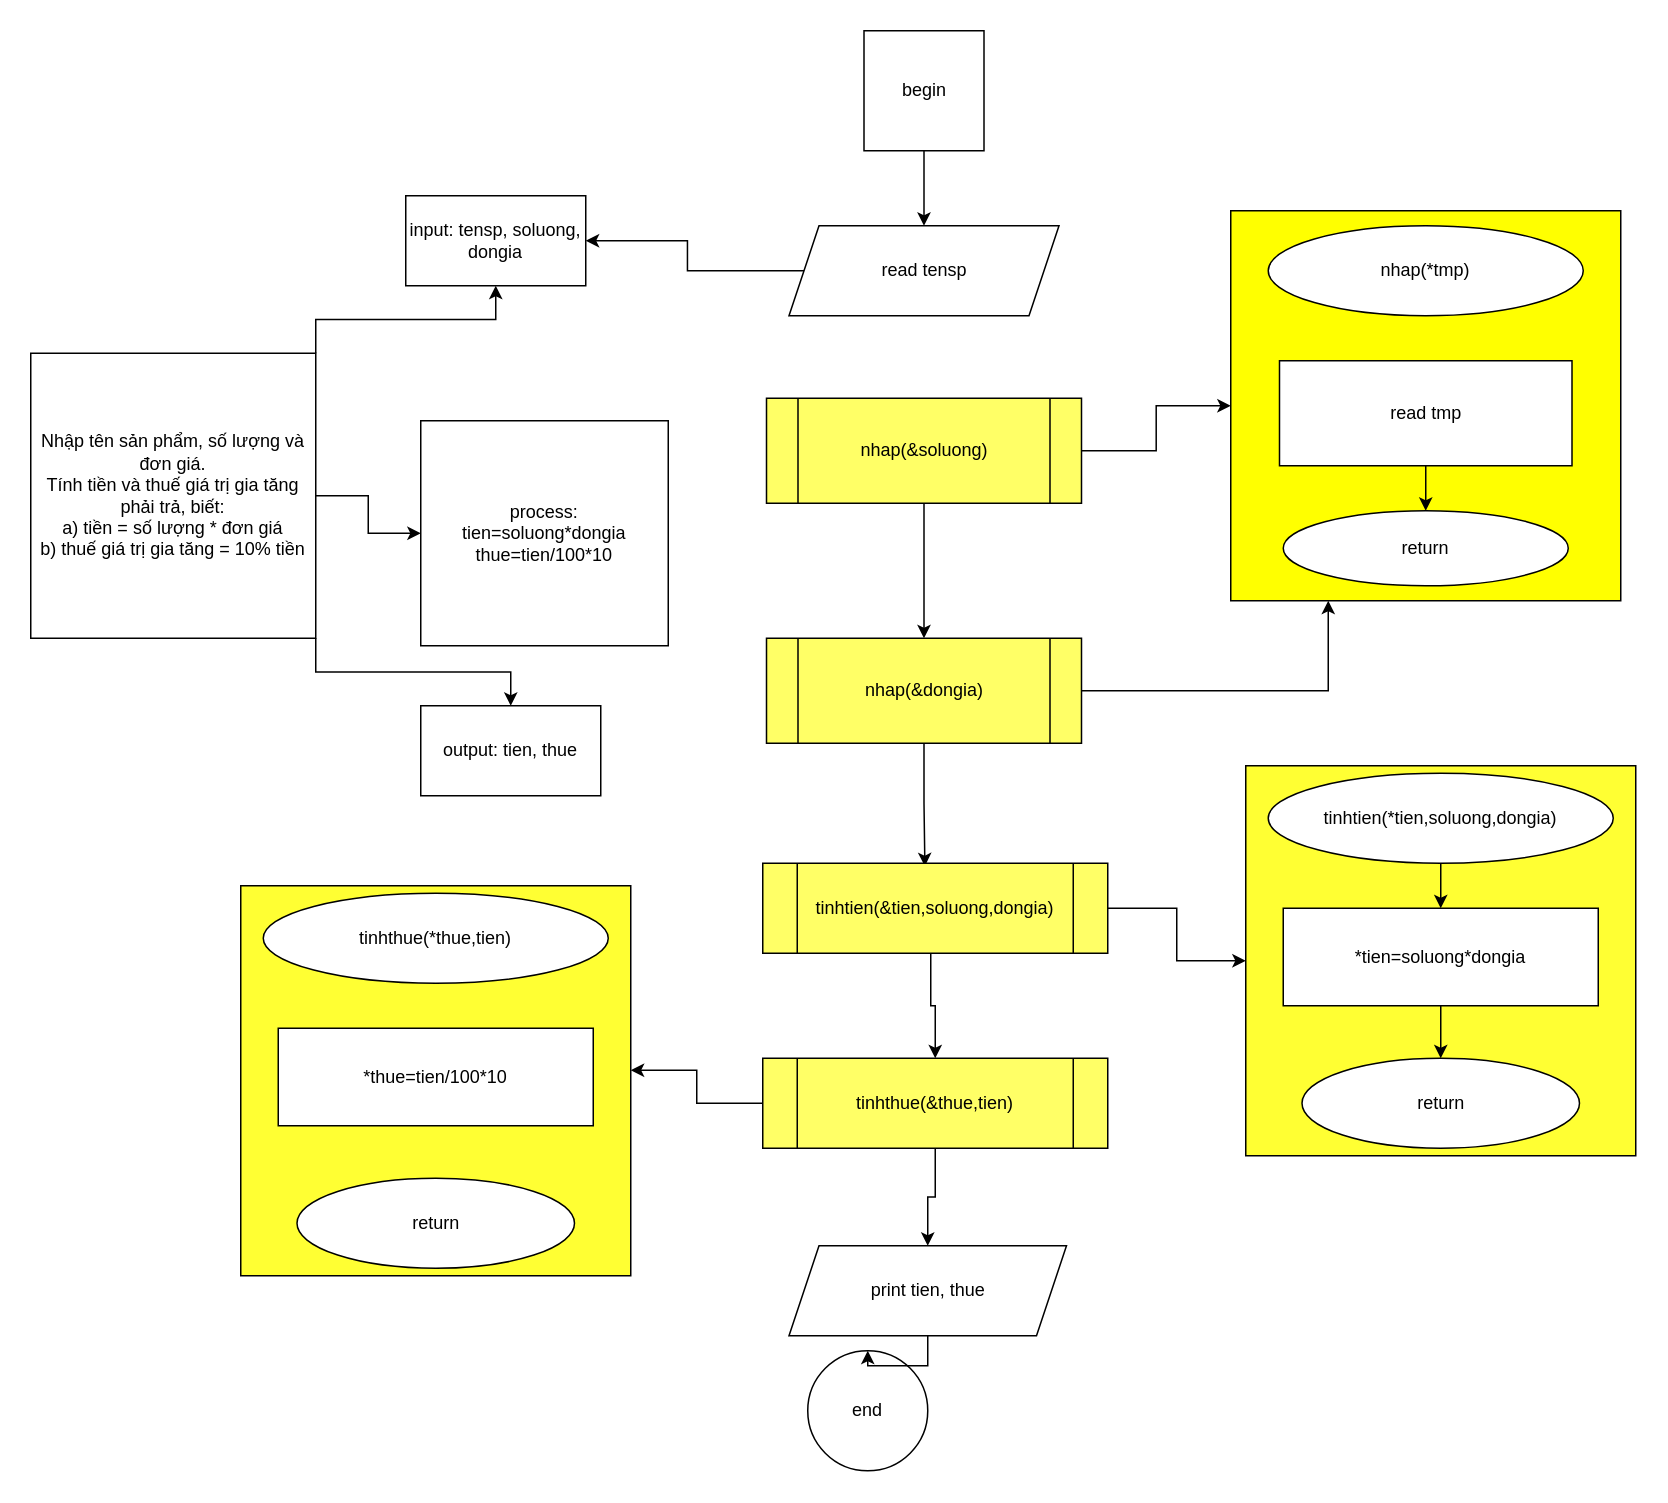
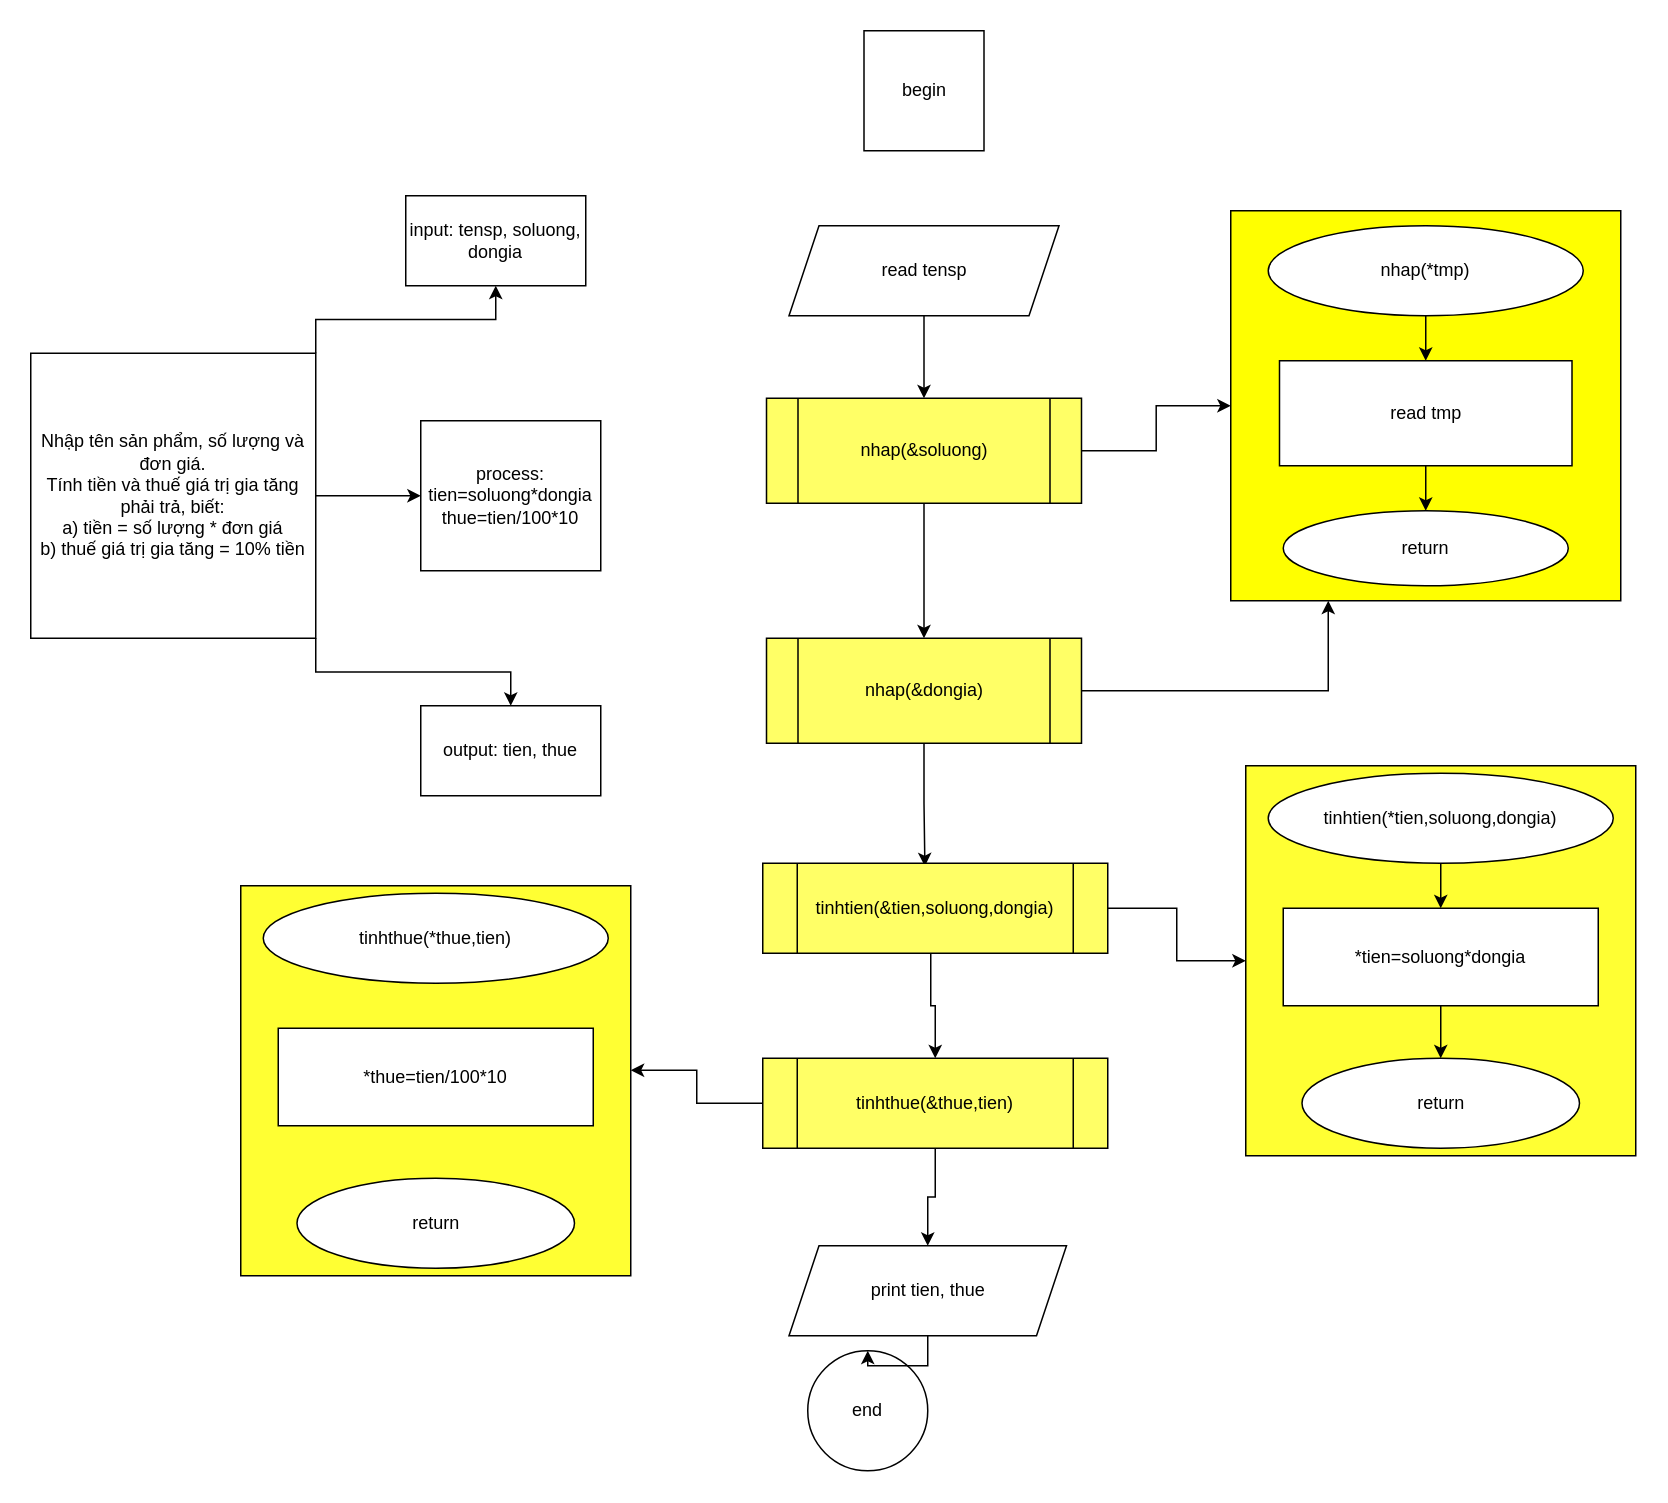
(924, 183) -> none
(687, 268) -> (924, 352)
none -> (1426, 344)
(545, 533) -> (511, 496)
